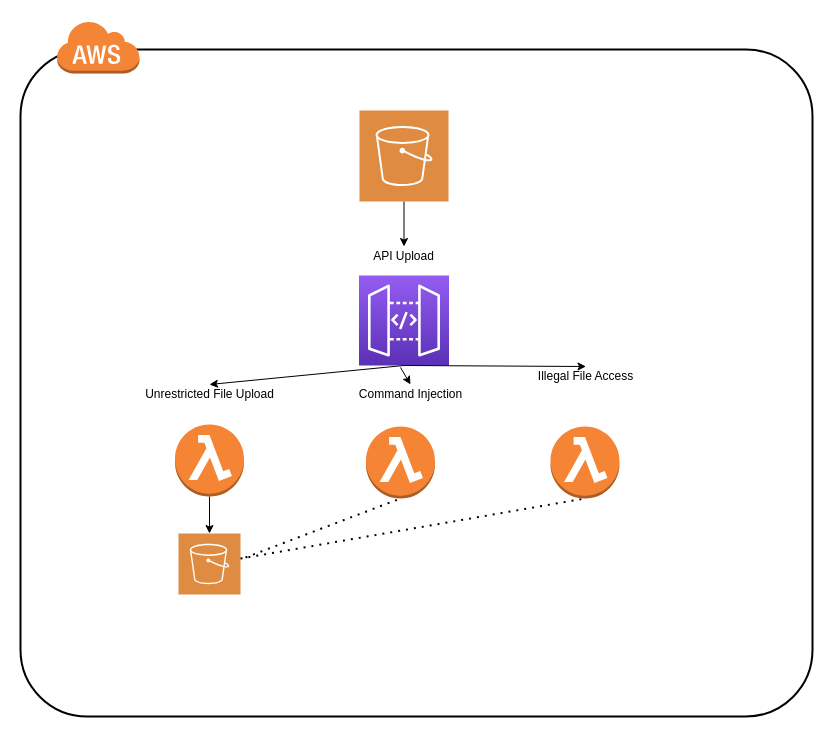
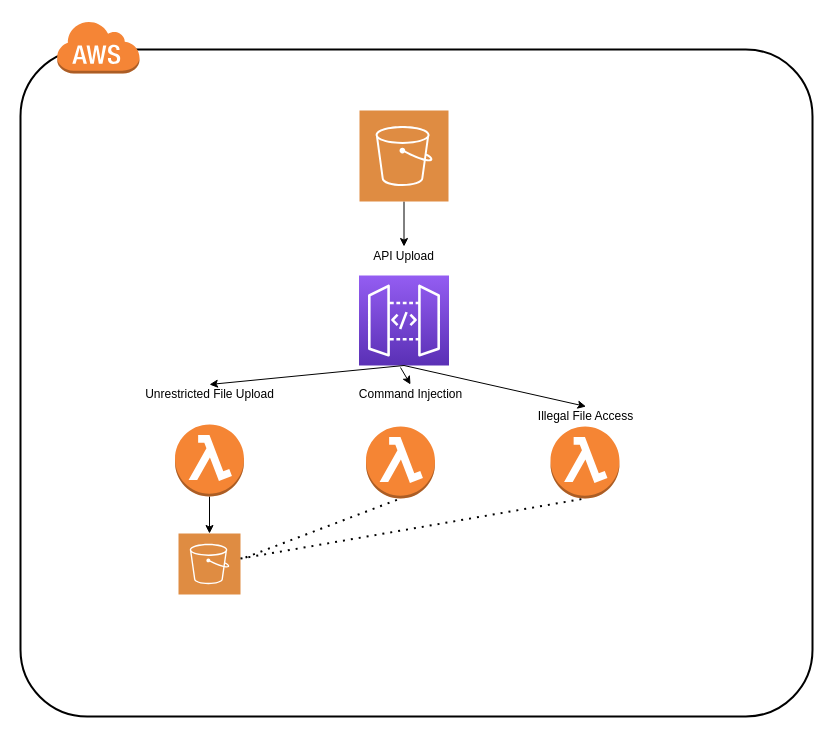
(586, 377) -> (586, 417)
